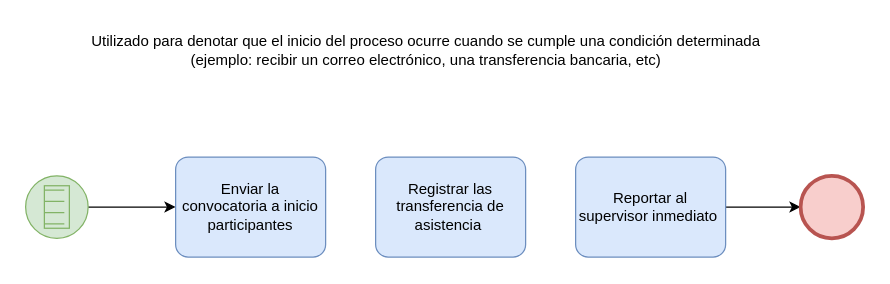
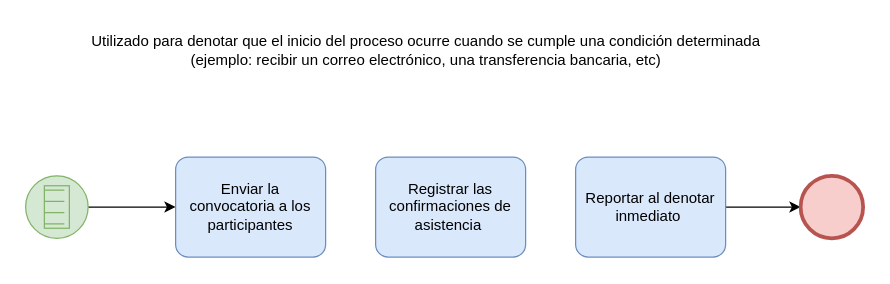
(251, 207) -> (251, 207)
(451, 207) -> (451, 207)
(651, 207) -> (651, 207)
